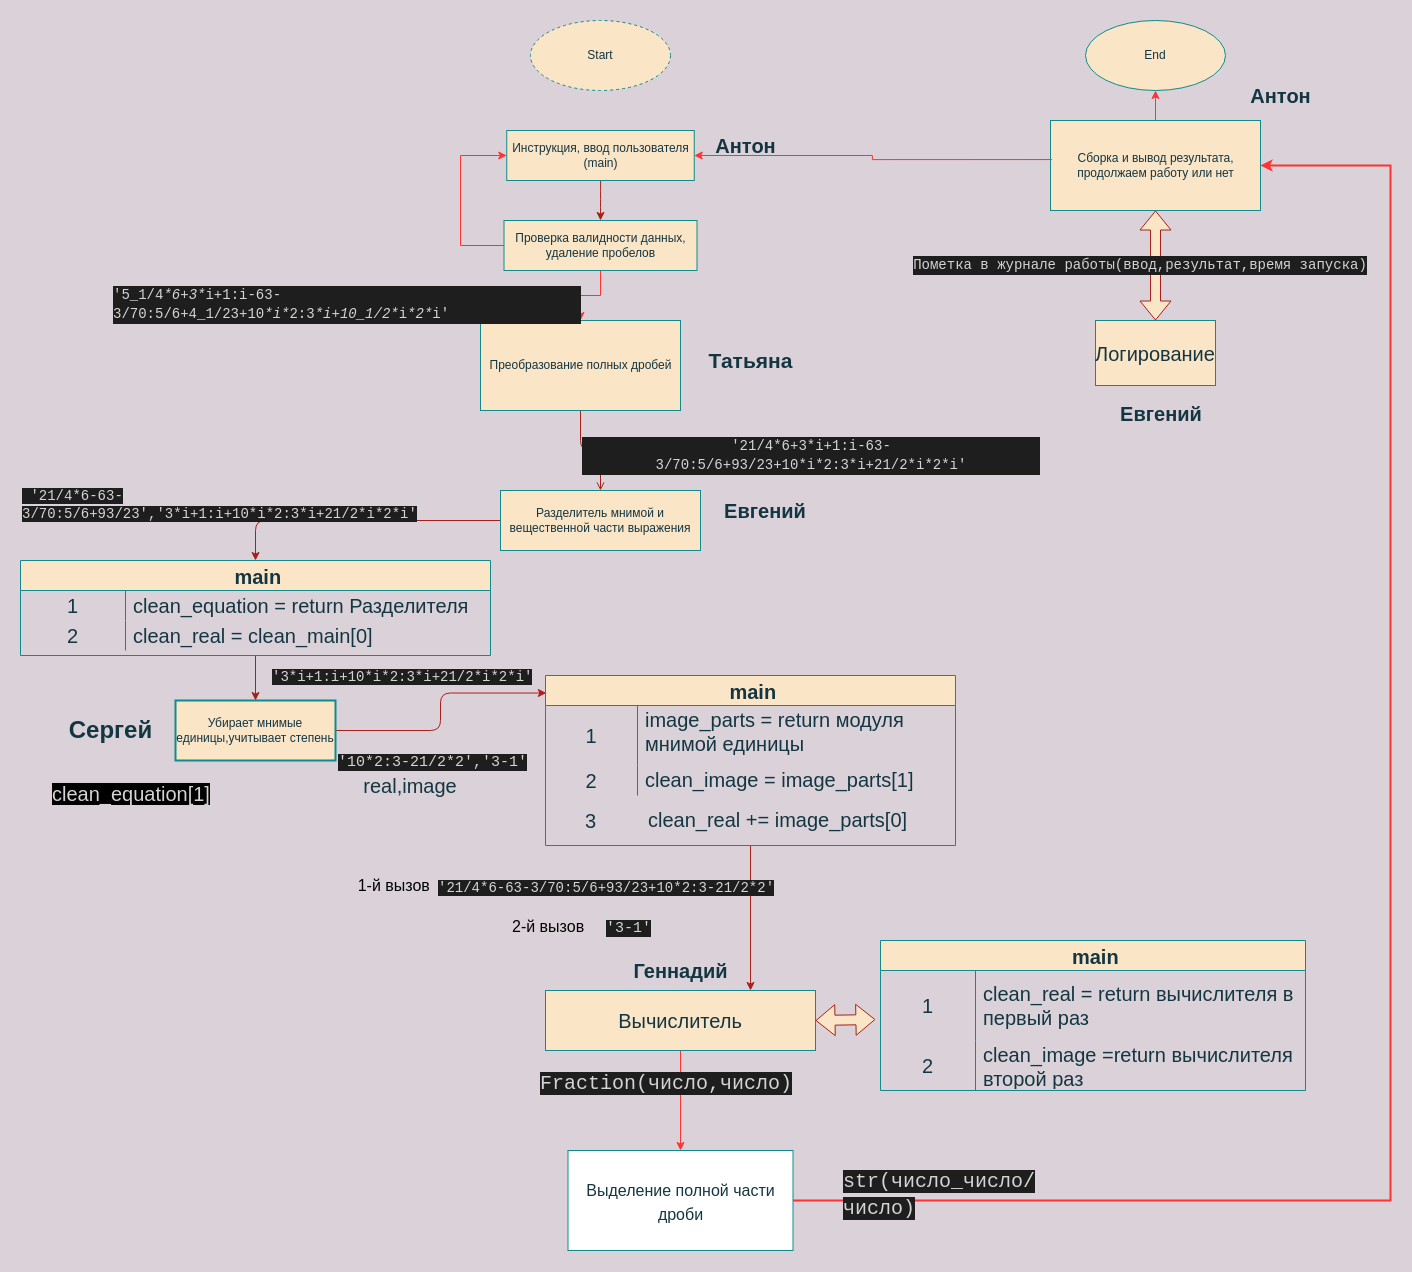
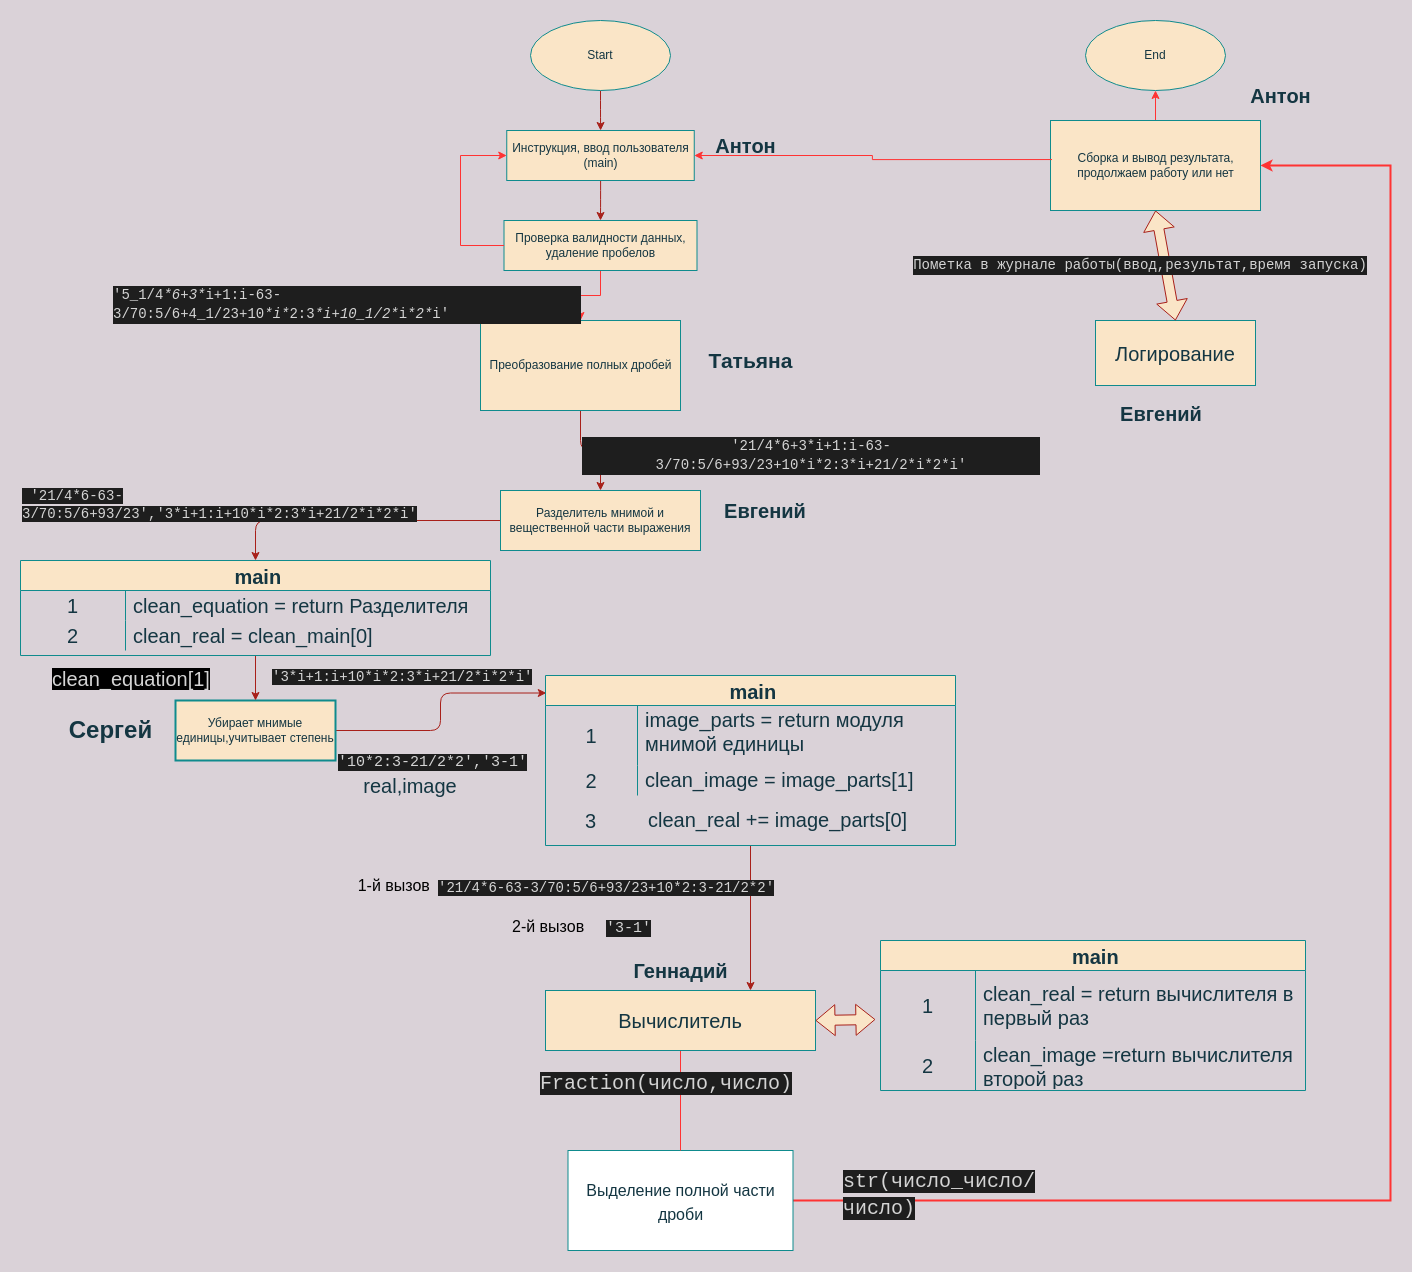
(601, 56) -> (601, 56)
none -> (601, 106)
(1156, 353) -> (1176, 353)
(601, 484) -> (601, 482)
(141, 796) -> (141, 681)
(681, 1142) -> (681, 1146)
